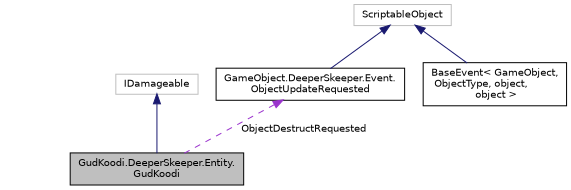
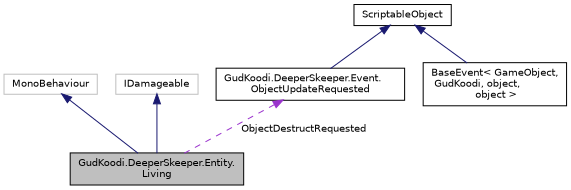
(403, 15) -> (403, 15)
none -> (51, 84)
(310, 84) -> (310, 84)
(495, 84) -> (495, 84)
(157, 169) -> (157, 169)
